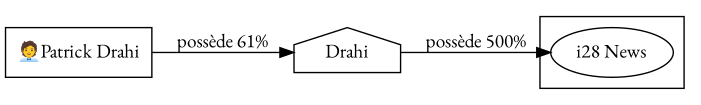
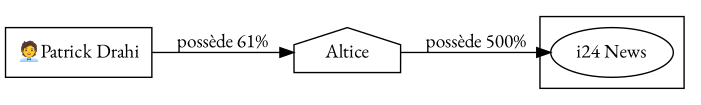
(347, 52) -> (347, 52)
(612, 52) -> (612, 52)
